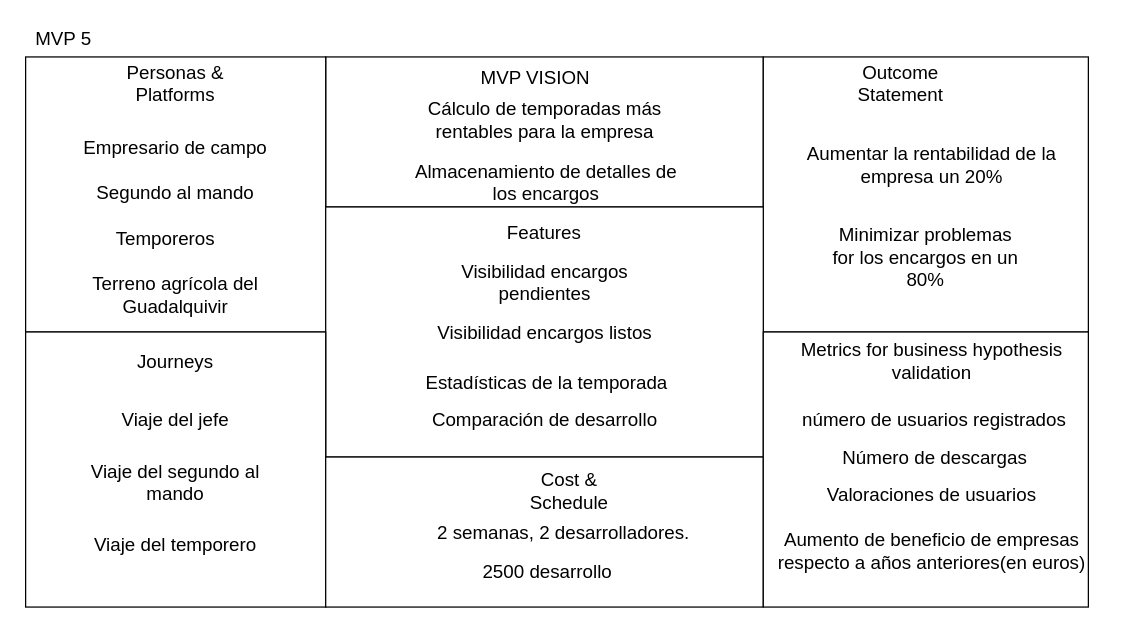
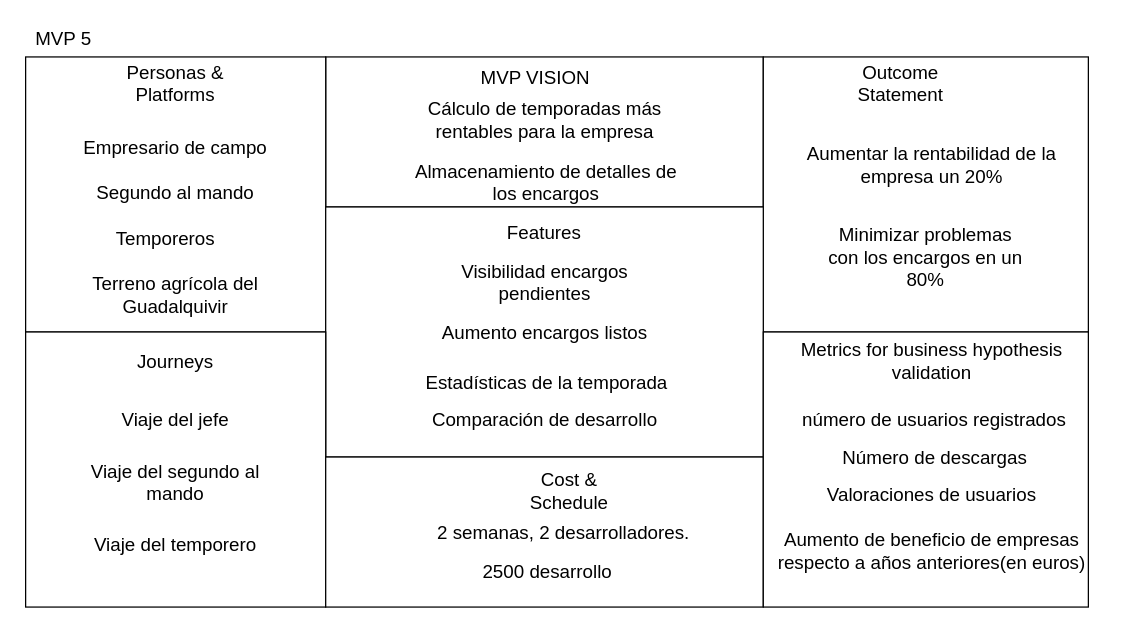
(926, 257) -> (926, 257)
(545, 332) -> (545, 332)
